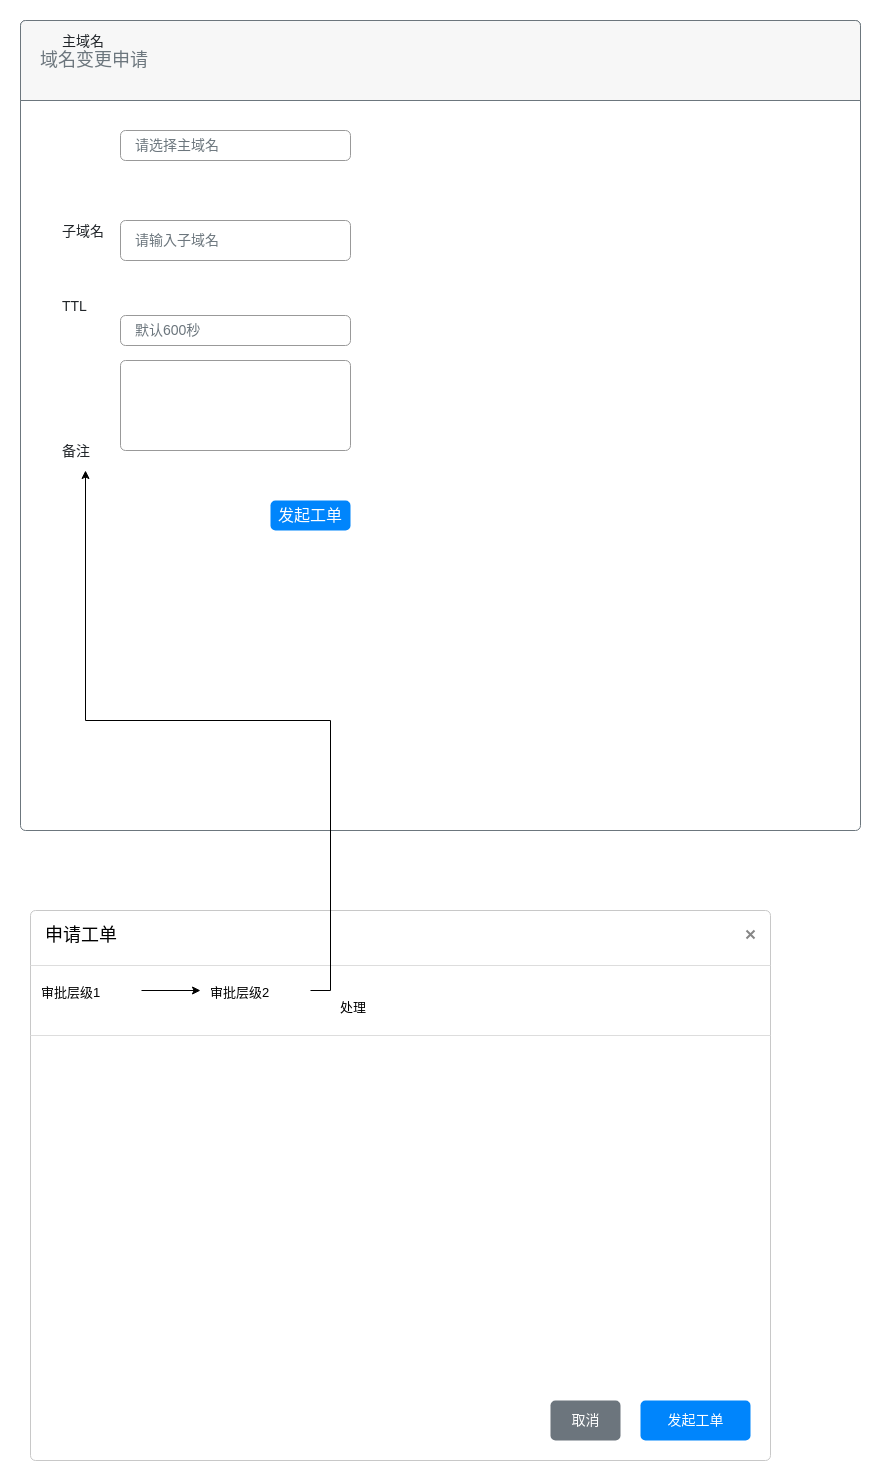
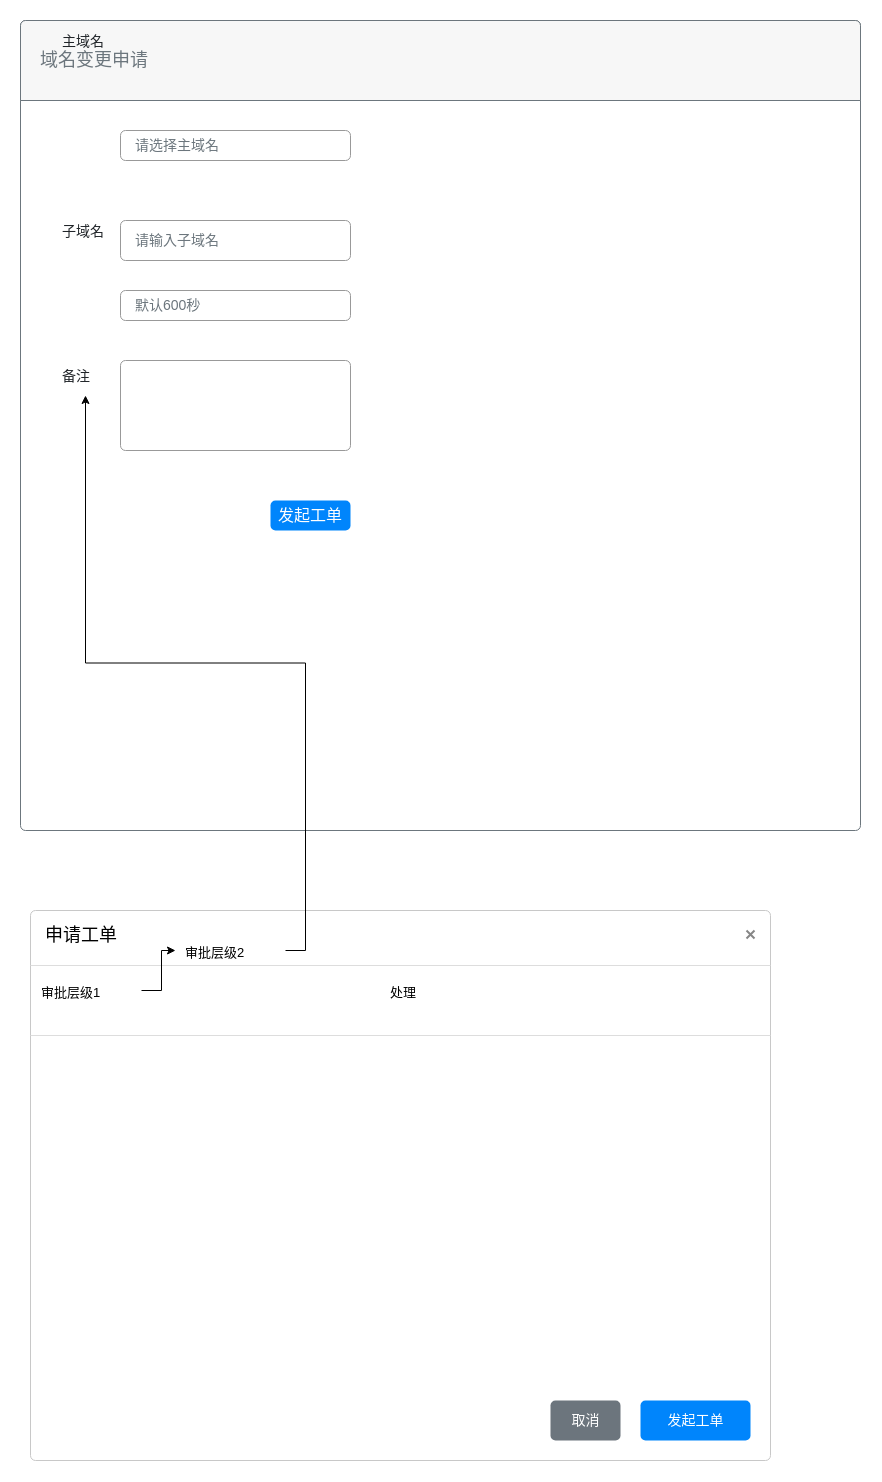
(86, 306) -> none
(236, 331) -> (236, 306)
(86, 451) -> (86, 376)
(256, 991) -> (231, 951)
(386, 1006) -> (436, 991)
